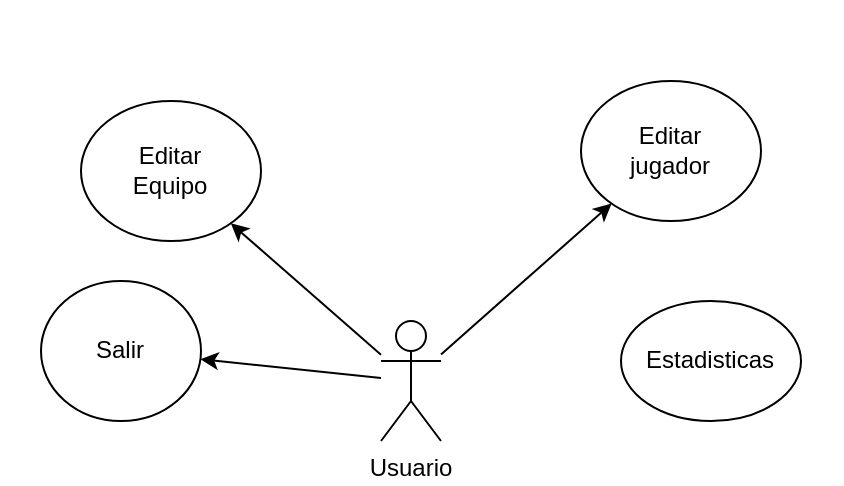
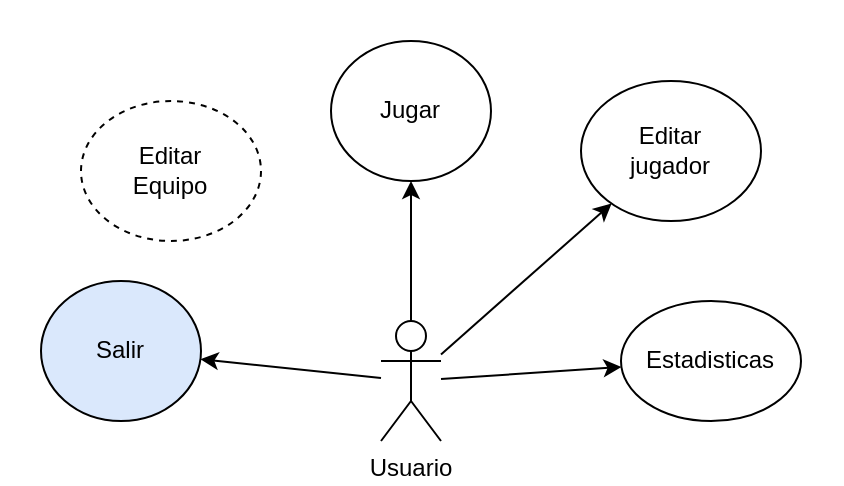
none -> (411, 111)
(171, 171) -> (171, 171)
none -> (411, 258)
(311, 293) -> (525, 373)
(121, 351) -> (121, 351)
